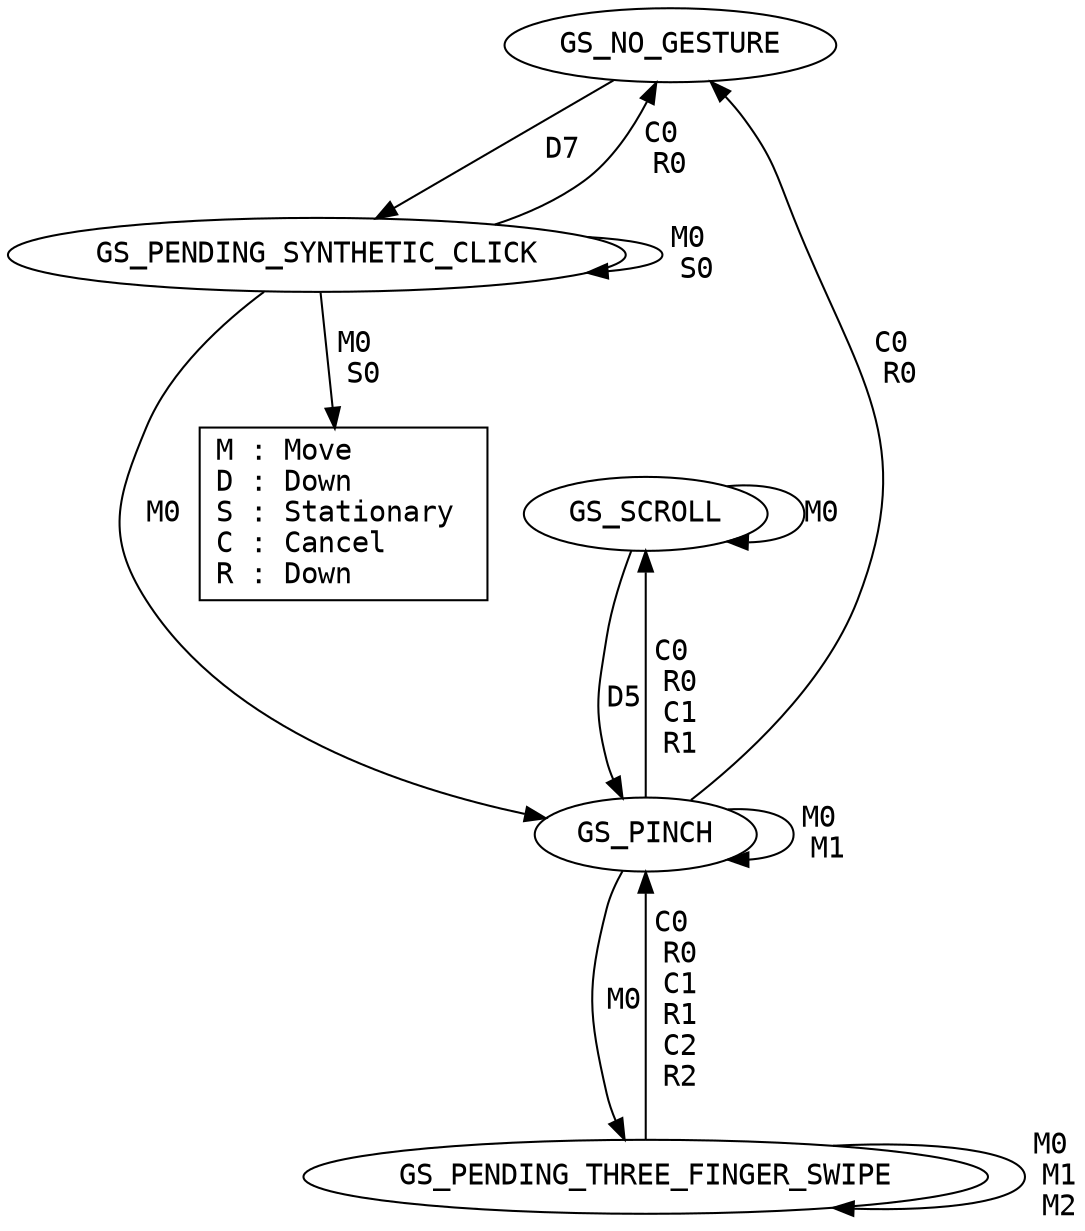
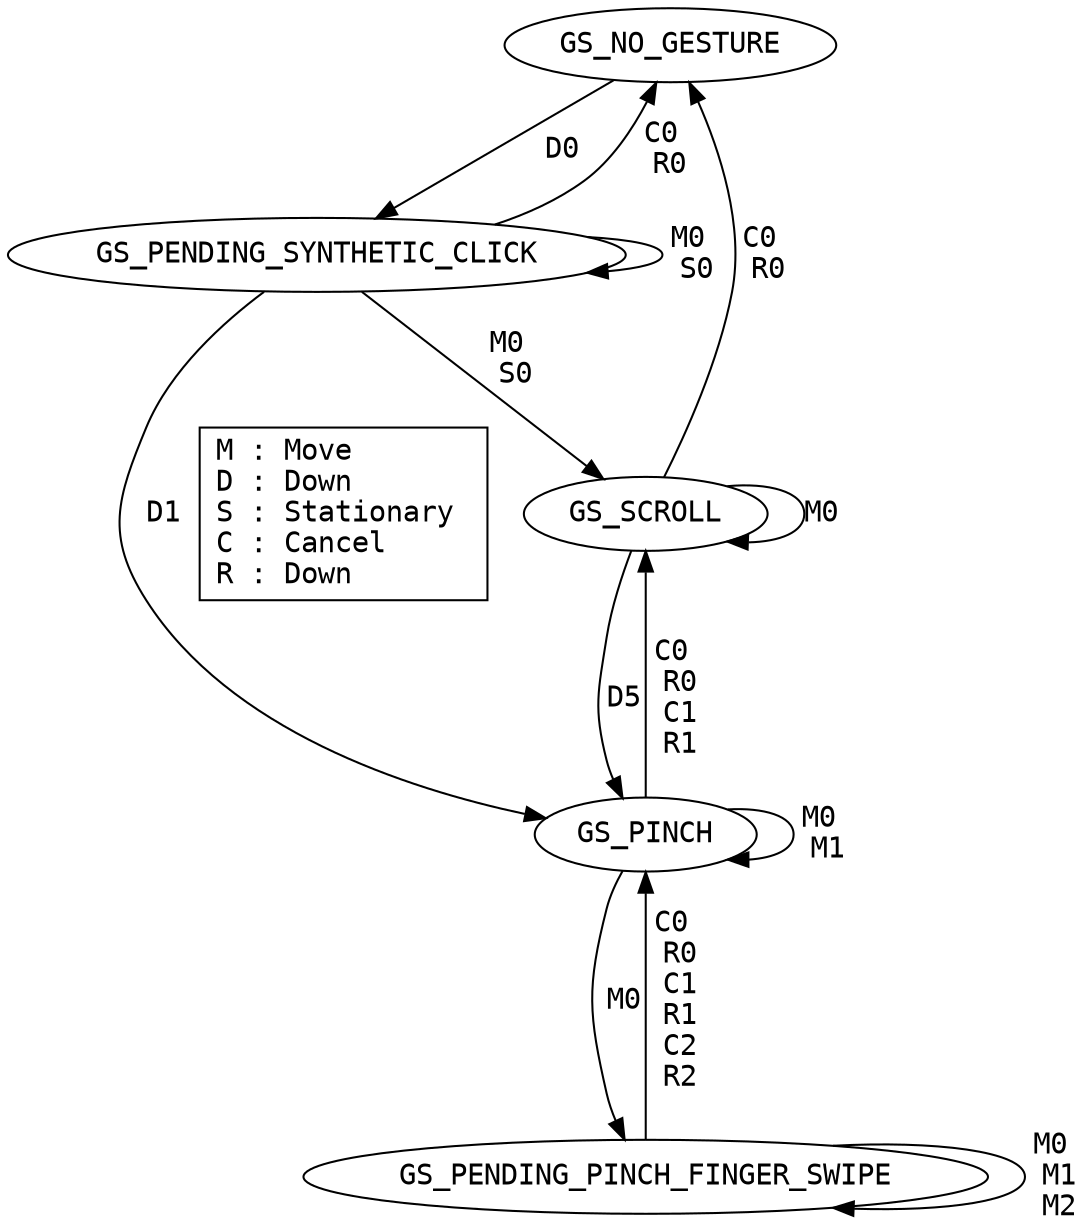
(562, 150) -> (562, 150)
(327, 350) -> (474, 379)
(882, 464) -> (732, 293)
(164, 514) -> (164, 514)
(646, 1177) -> (646, 1177)
